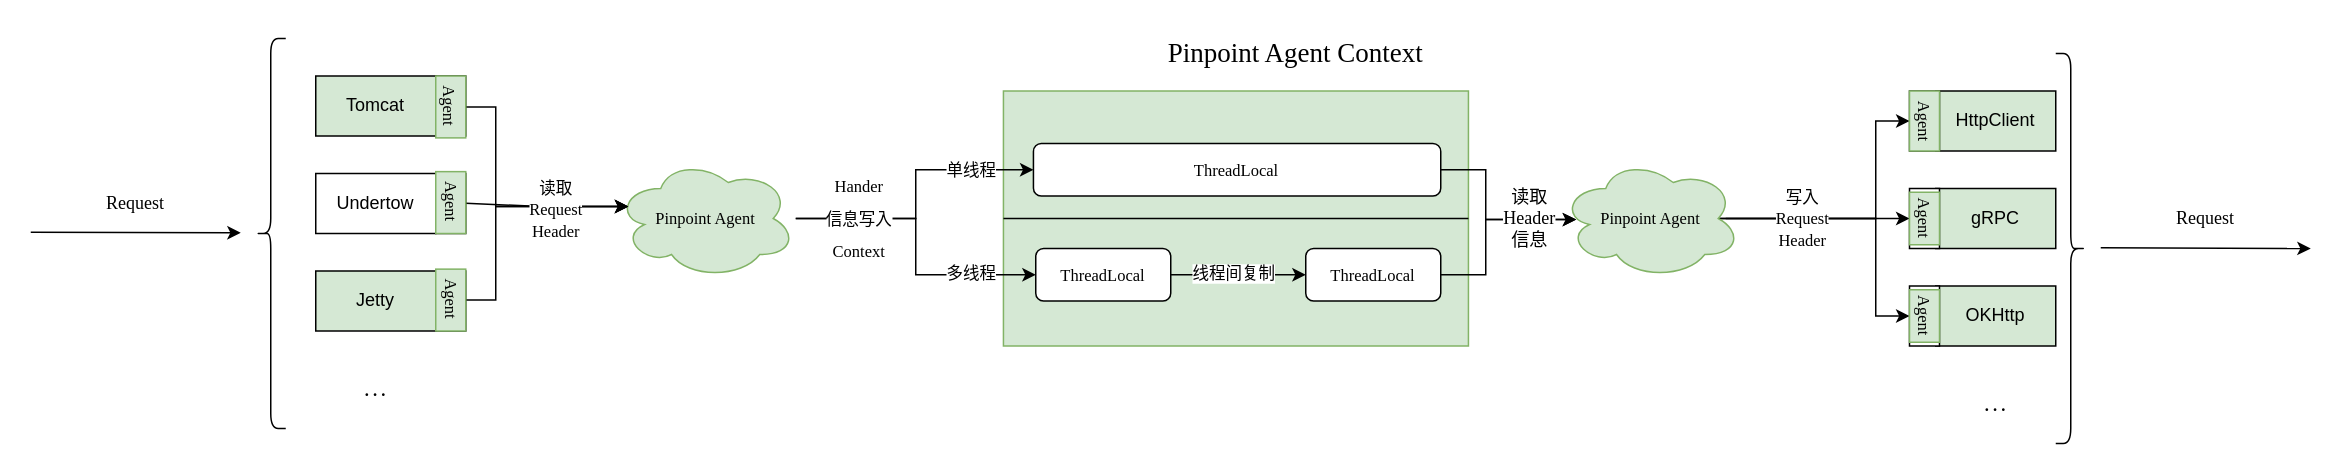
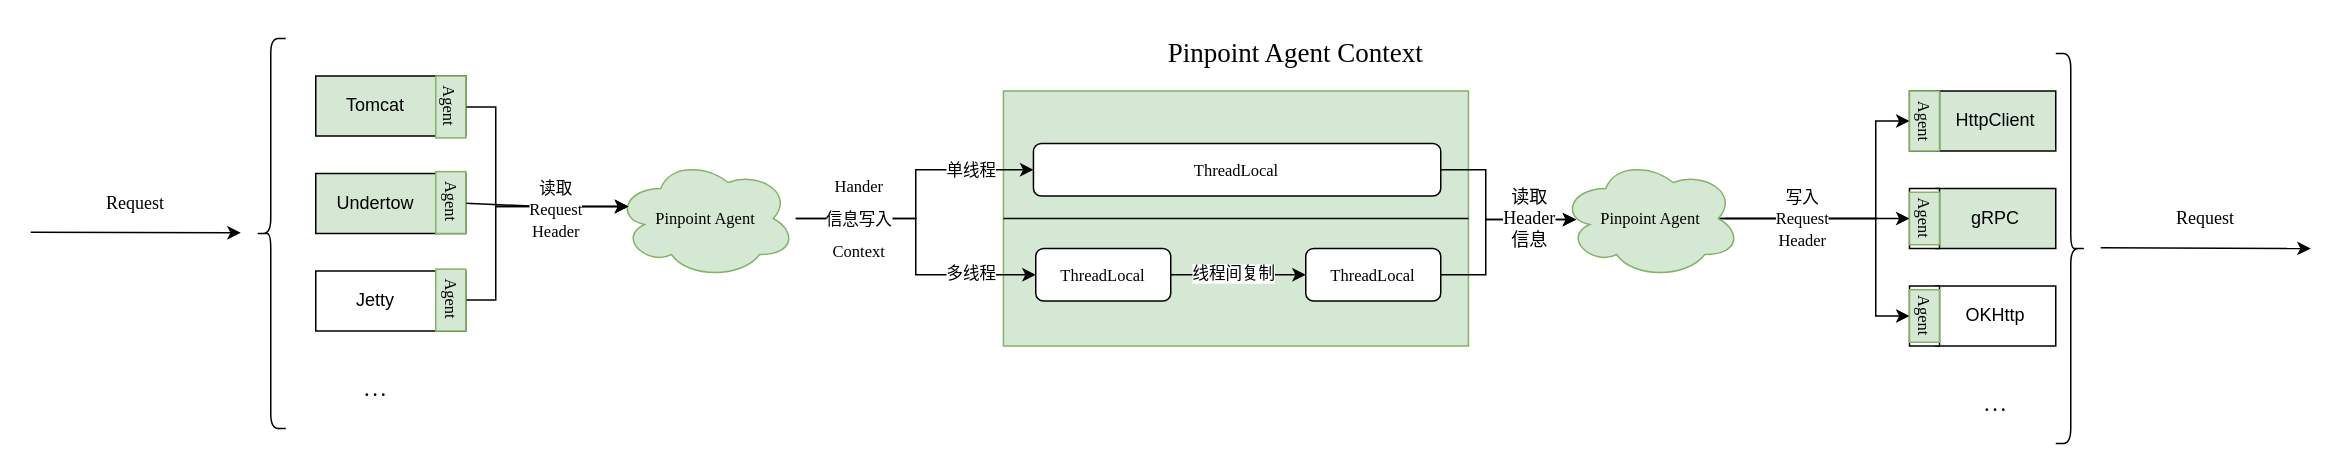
(376, 203) -> (376, 203)
(376, 301) -> (376, 301)
(1996, 316) -> (1996, 316)
